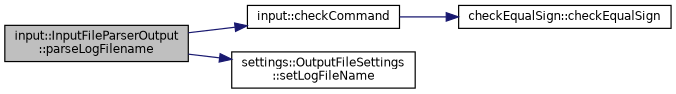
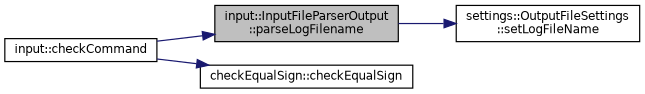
(212, 30) -> (180, 38)
